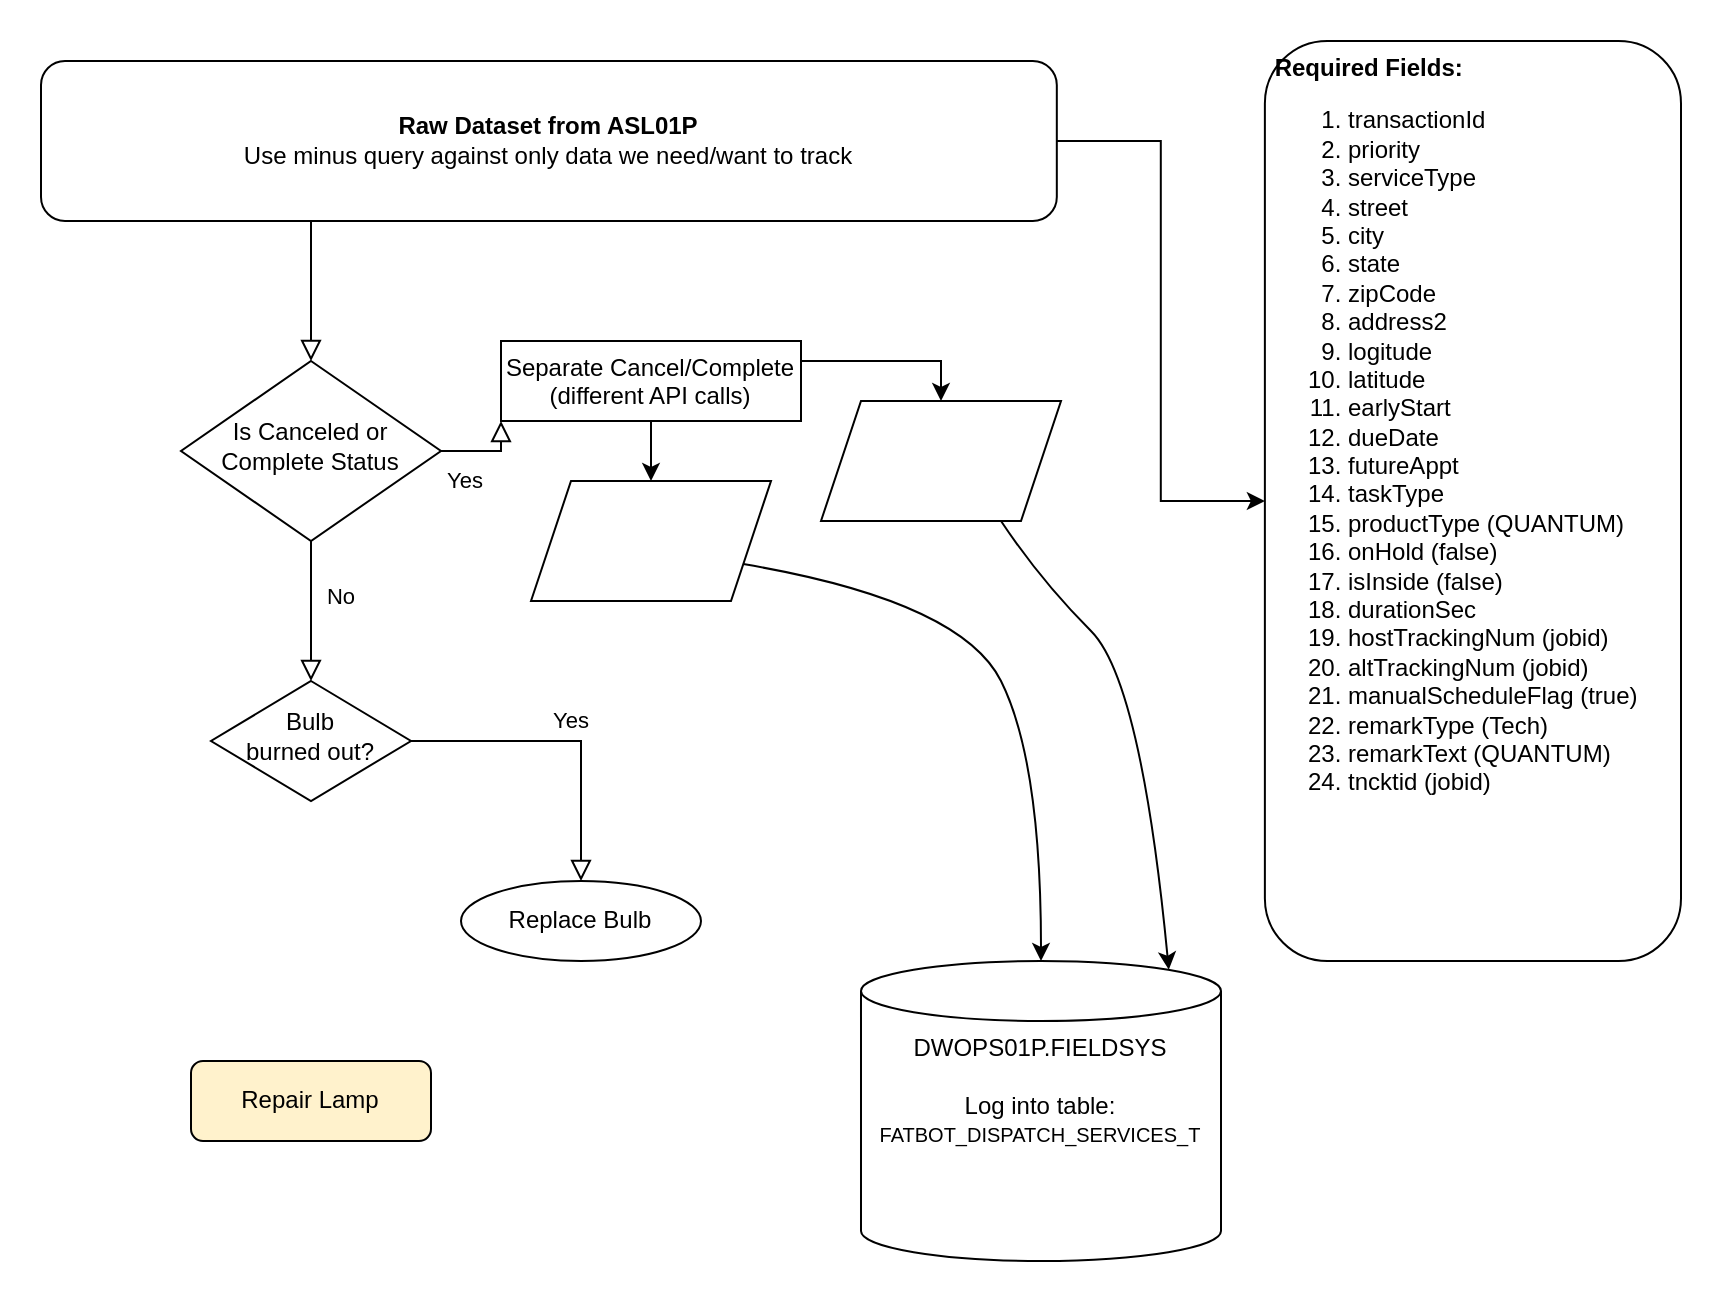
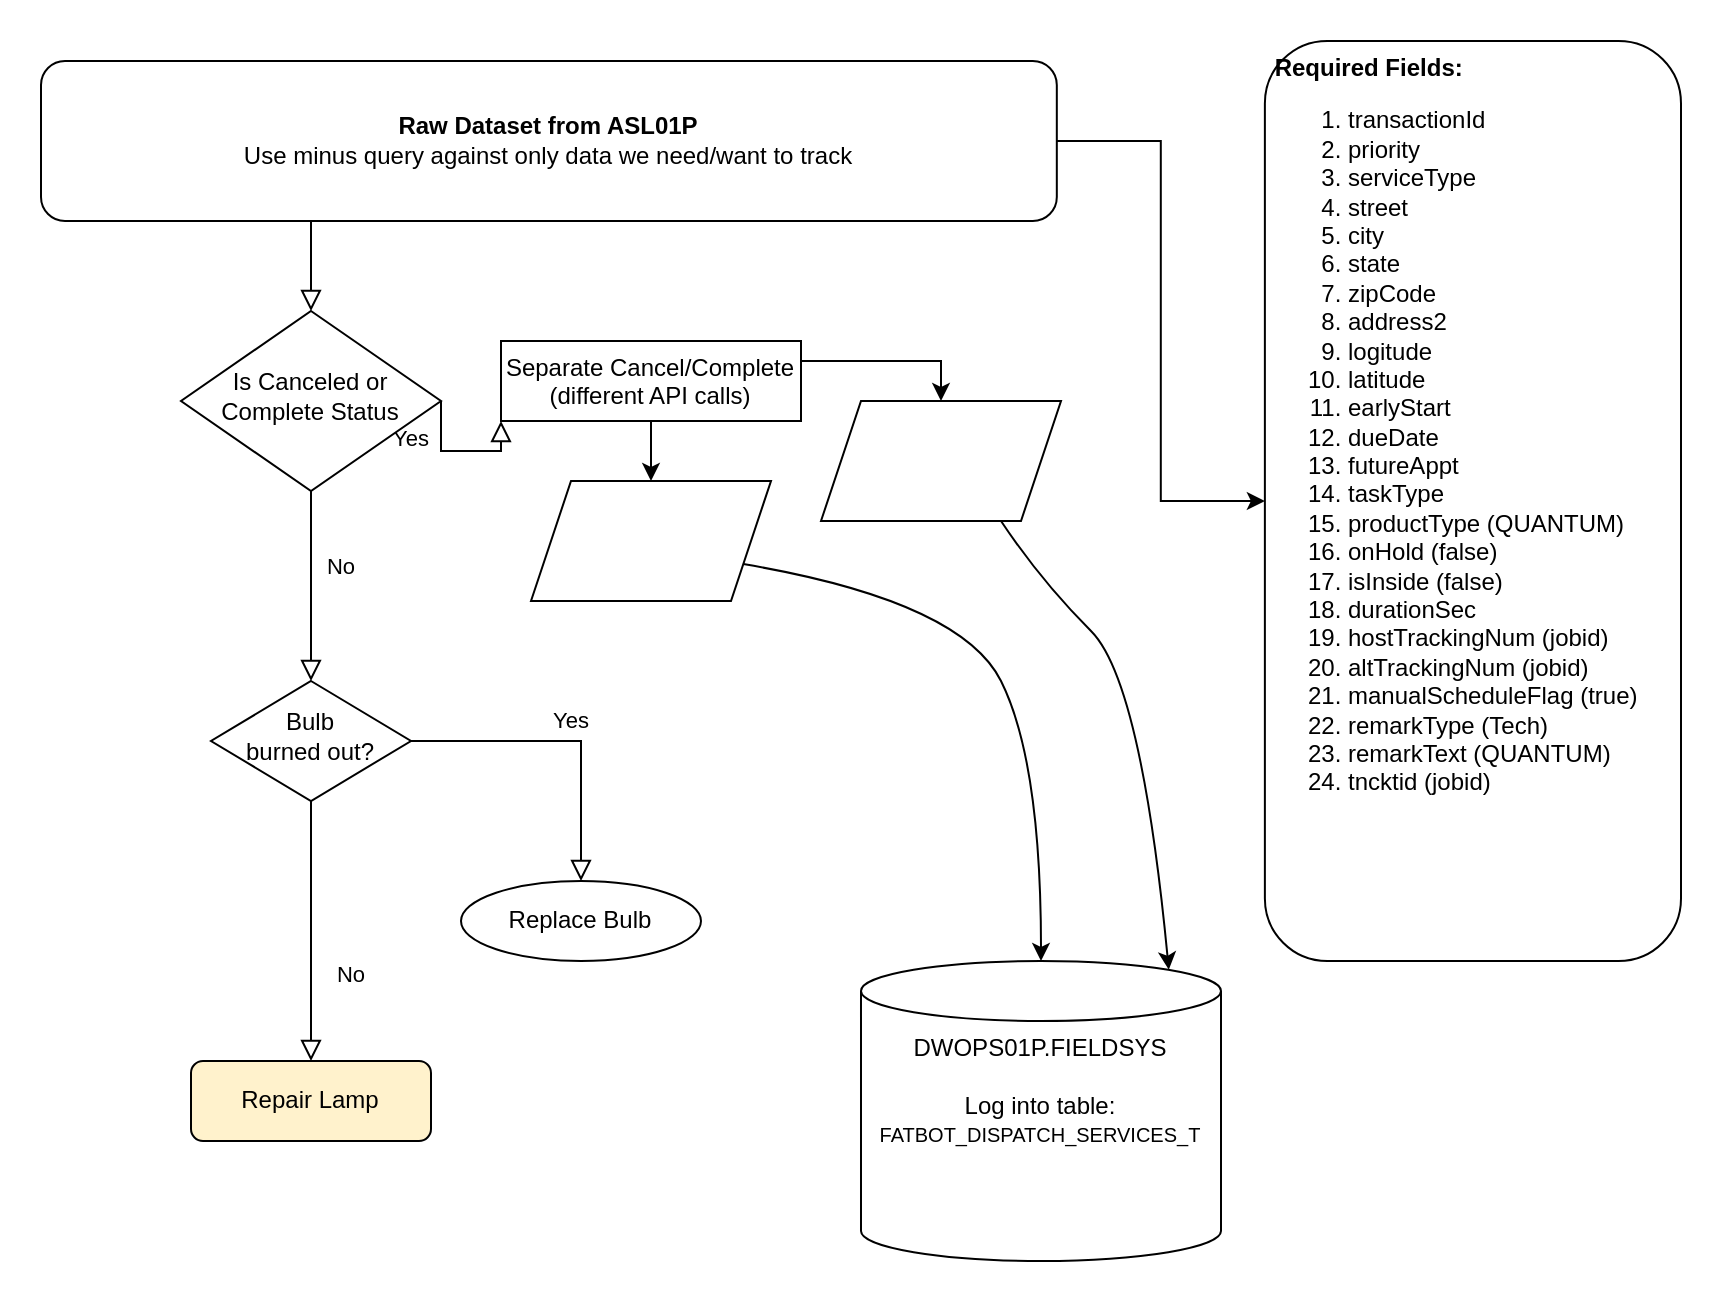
(311, 451) -> (311, 401)
none -> (311, 920)
